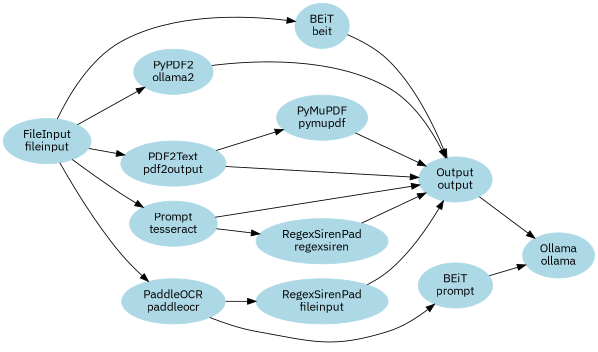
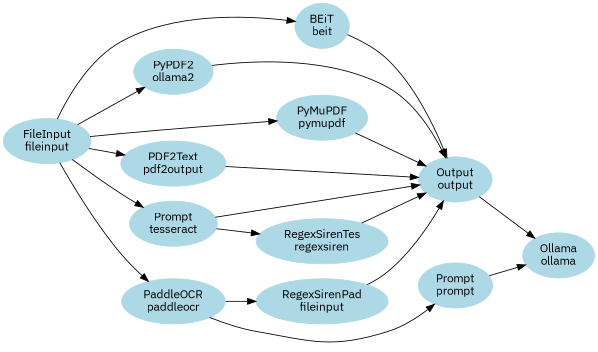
(246, 141) -> (179, 129)
(322, 241) -> (322, 241)
(455, 285) -> (455, 285)
